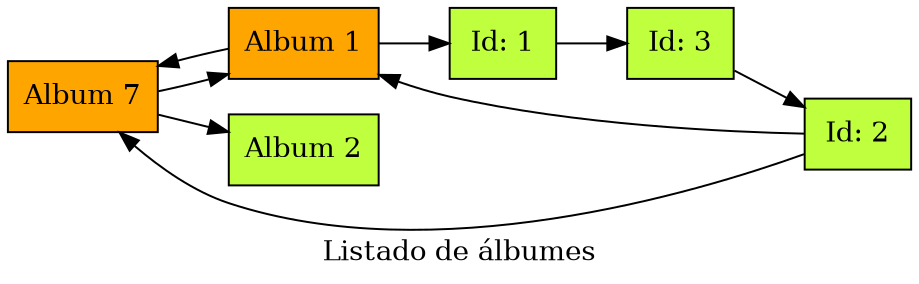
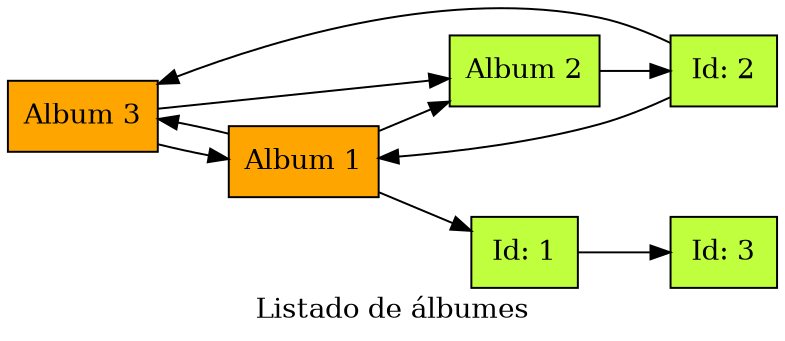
(761, 84) -> (625, 71)
(83, 97) -> (83, 116)
none -> (405, 120)
